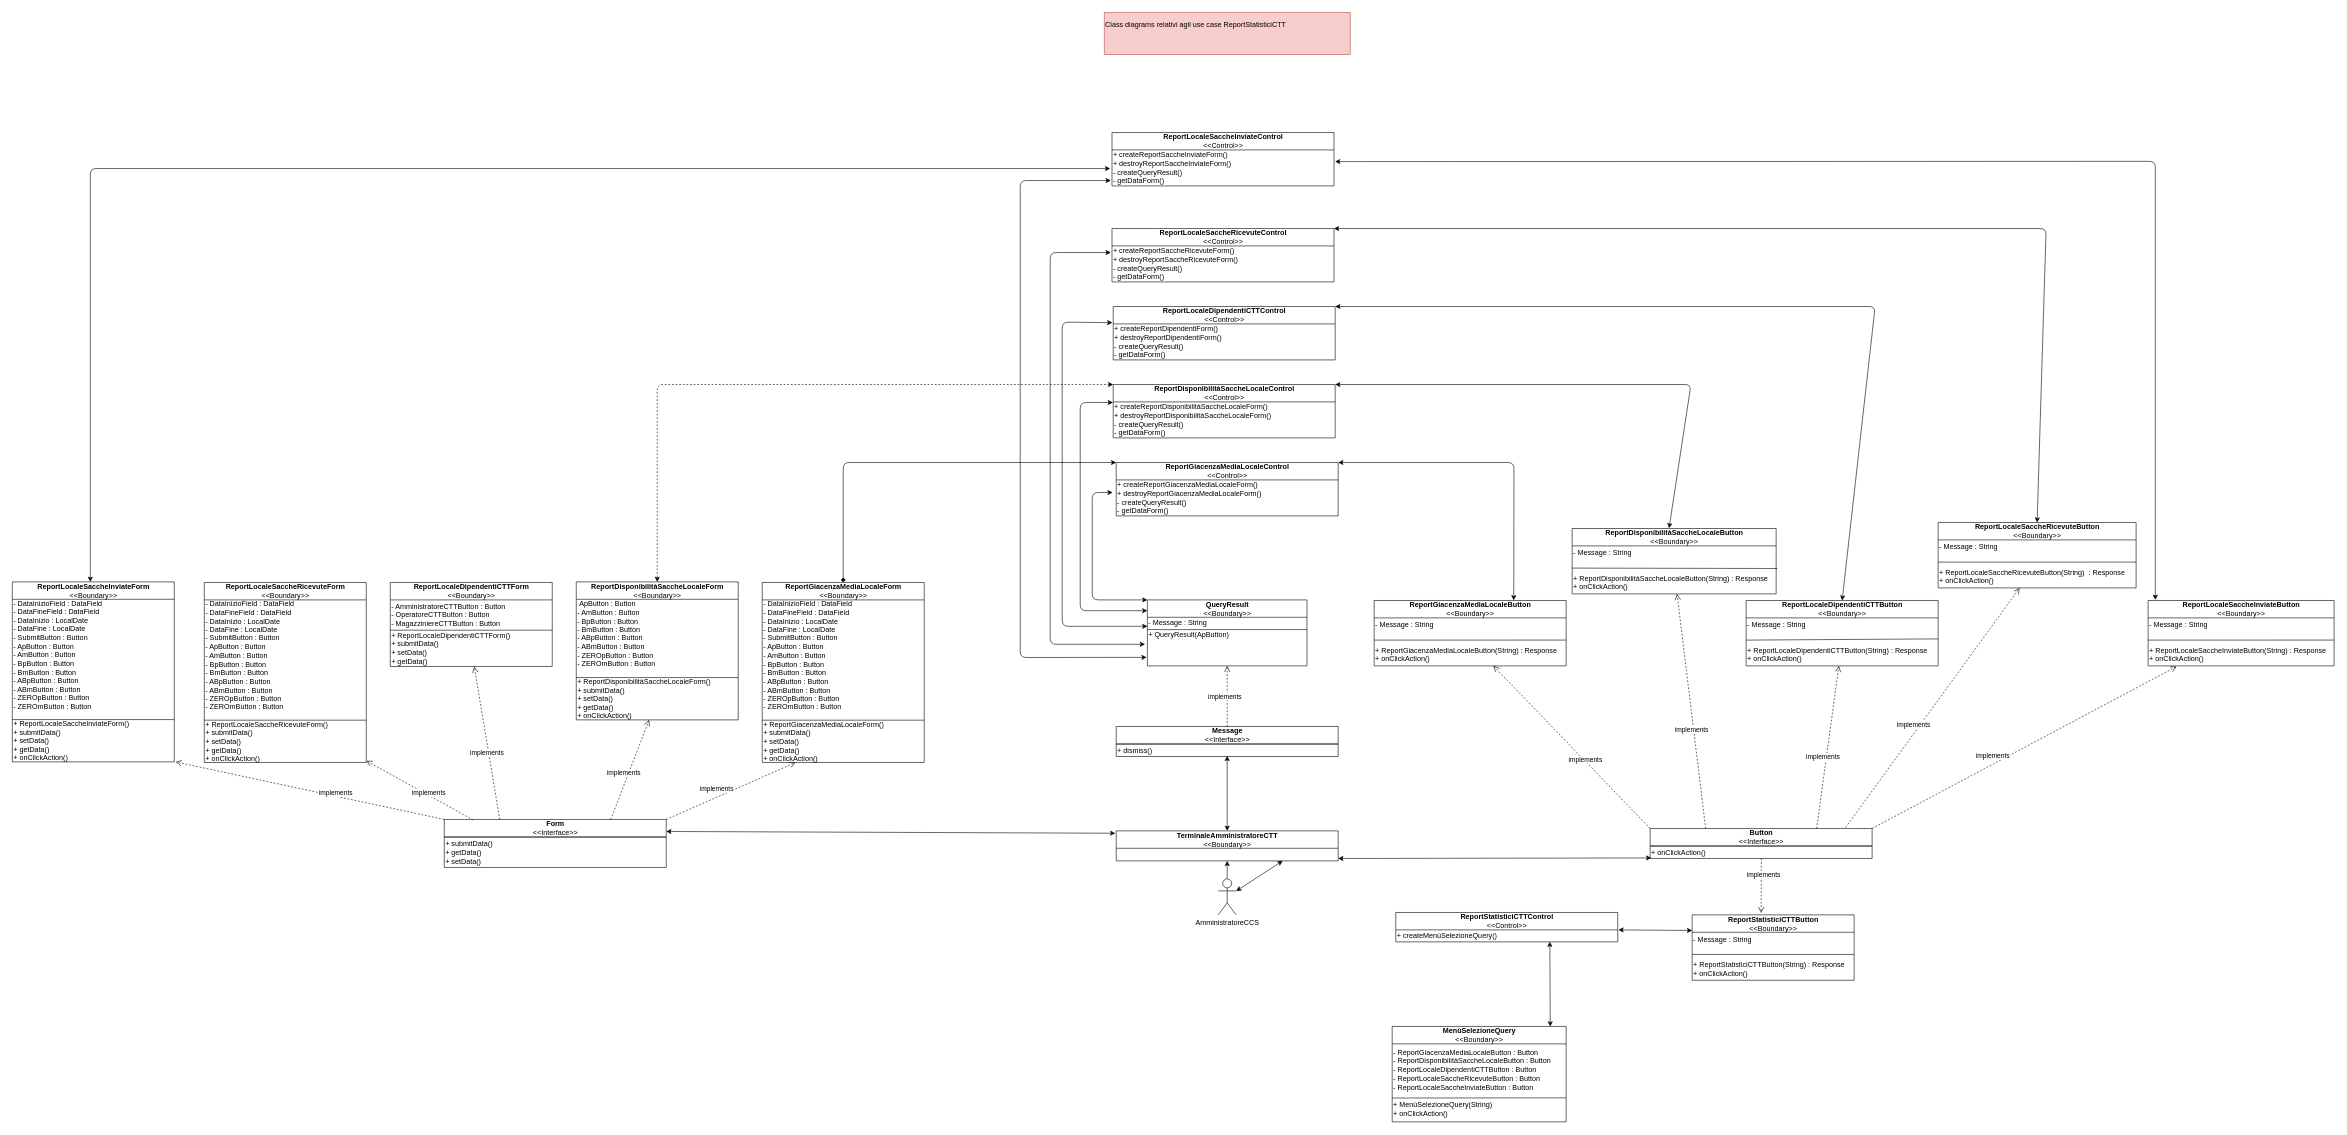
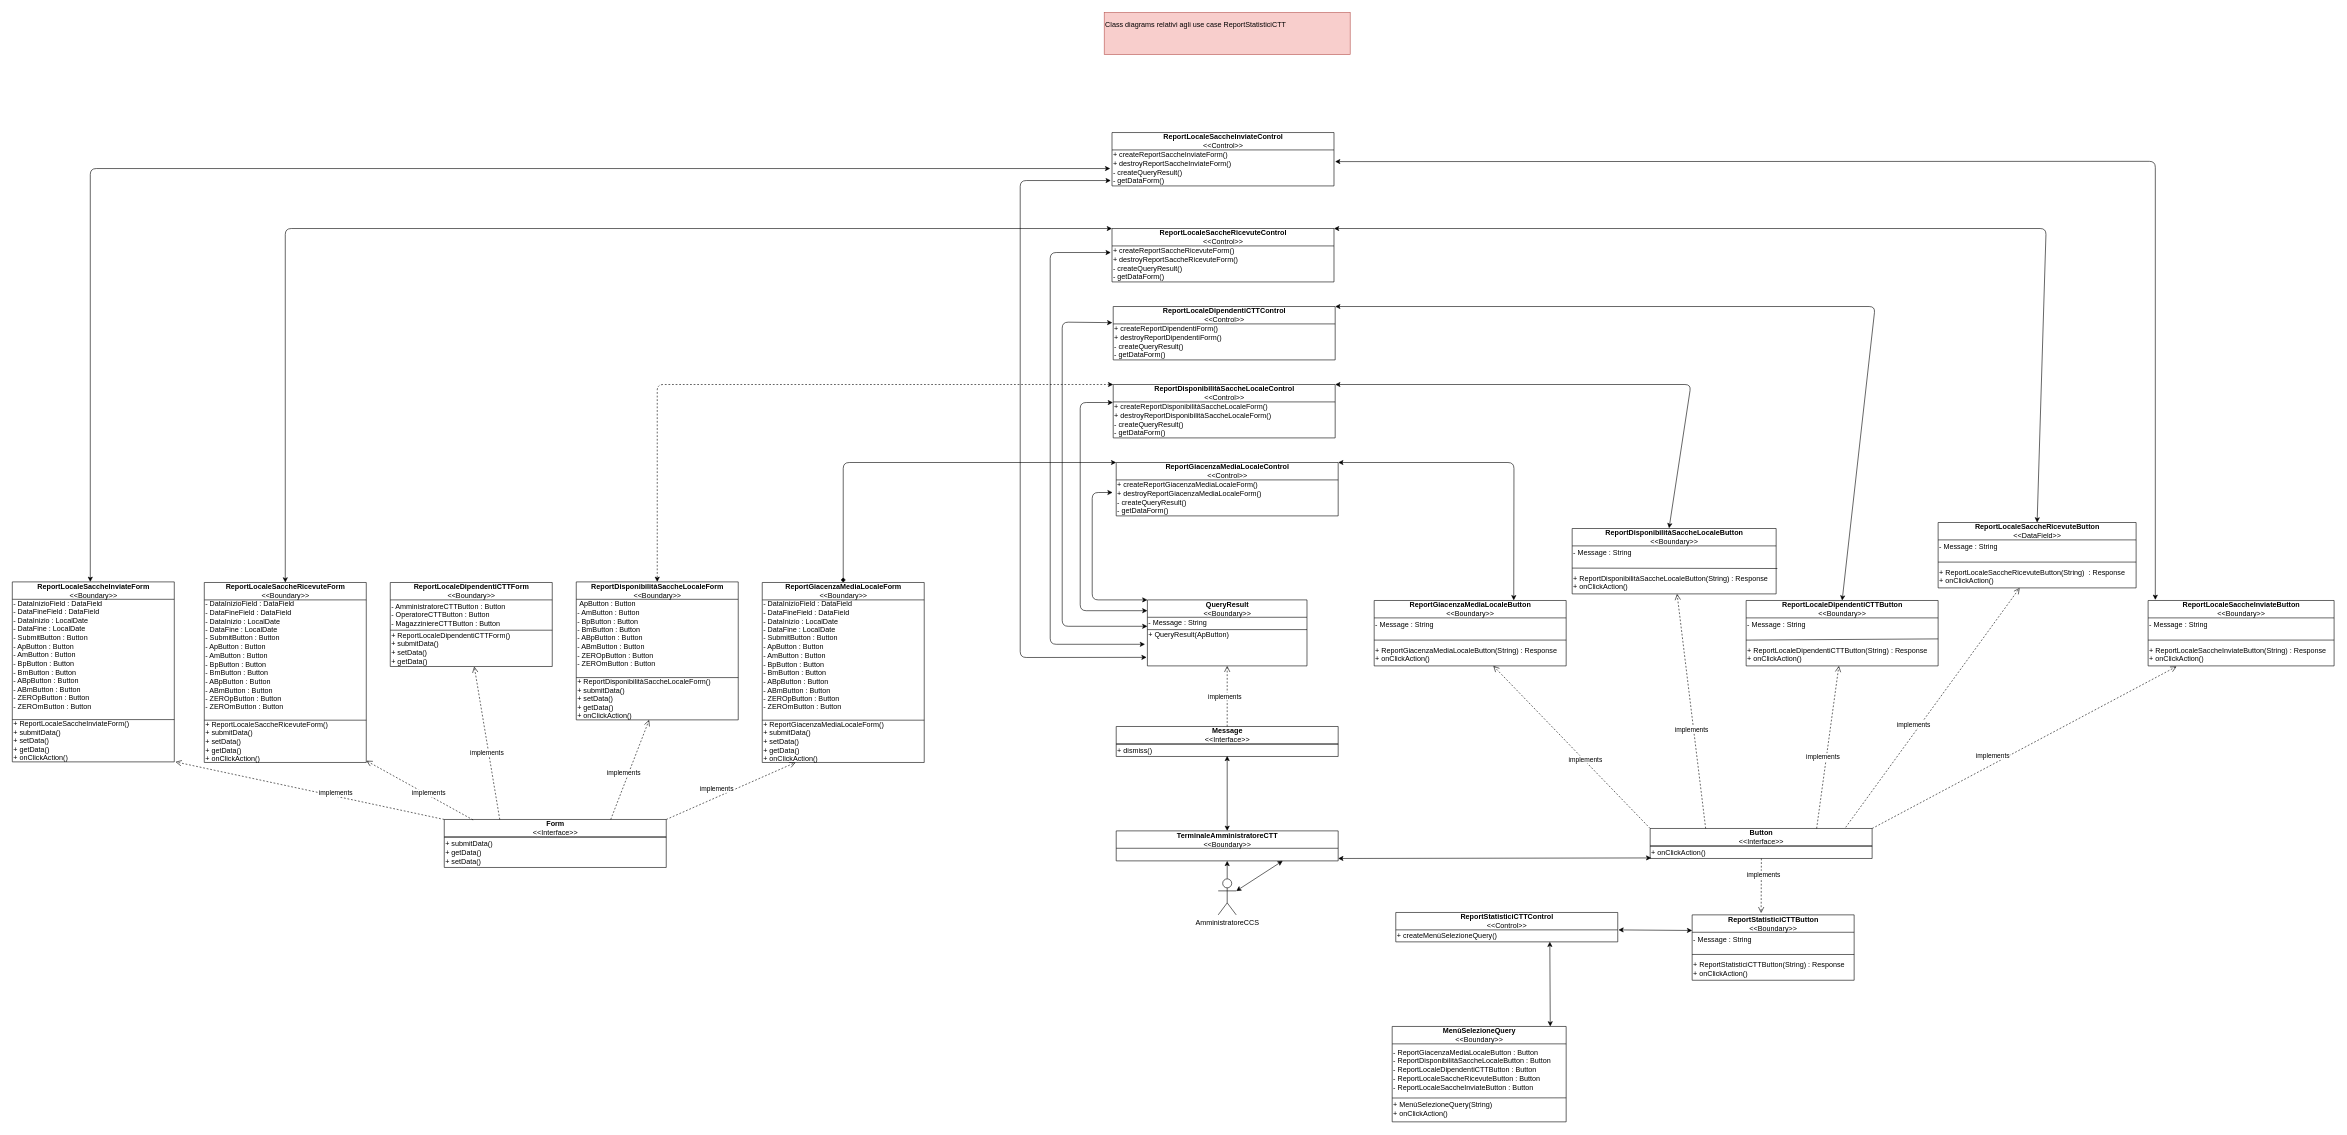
none -> (695, 228)
(2038, 531) -> (2038, 531)
(928, 832) -> none
